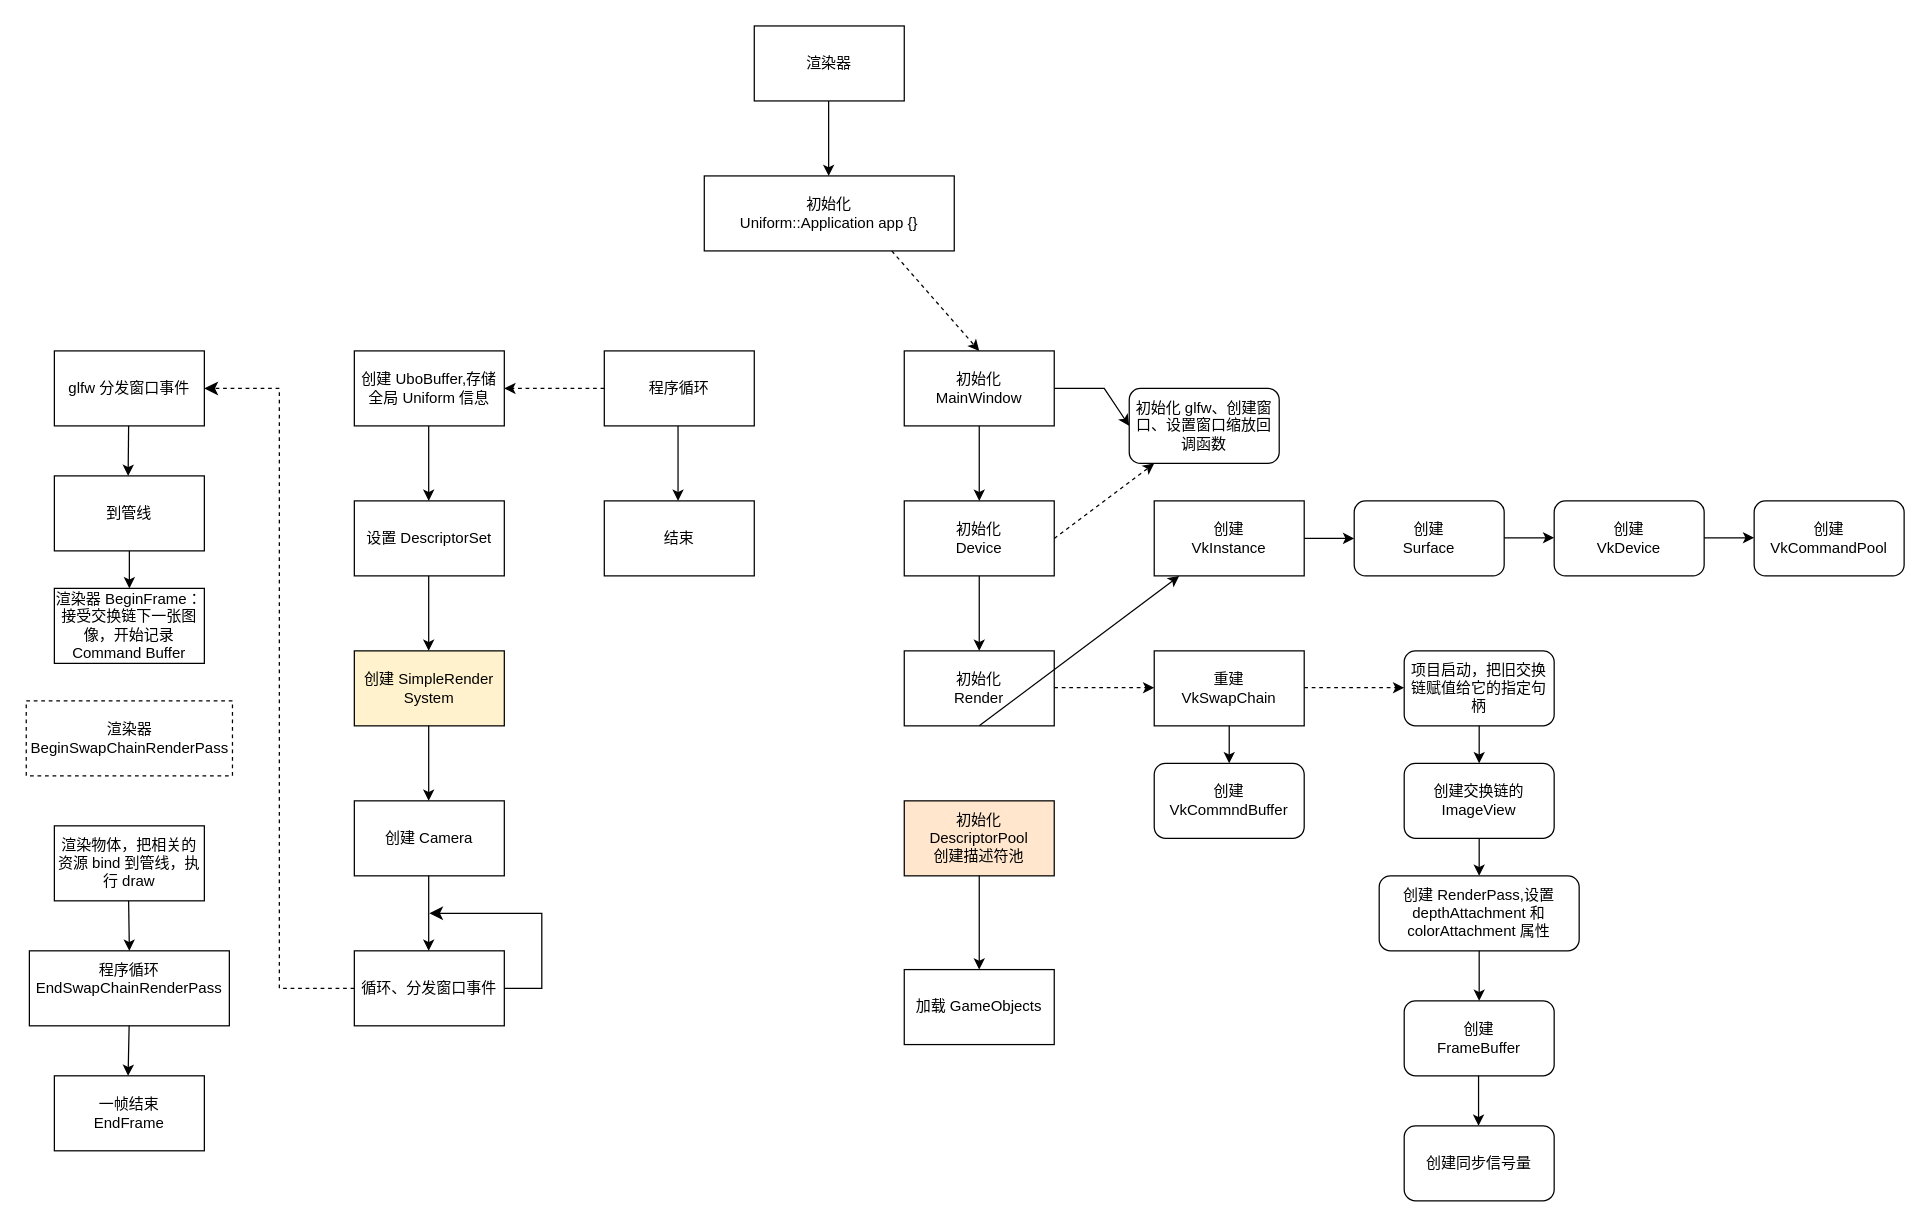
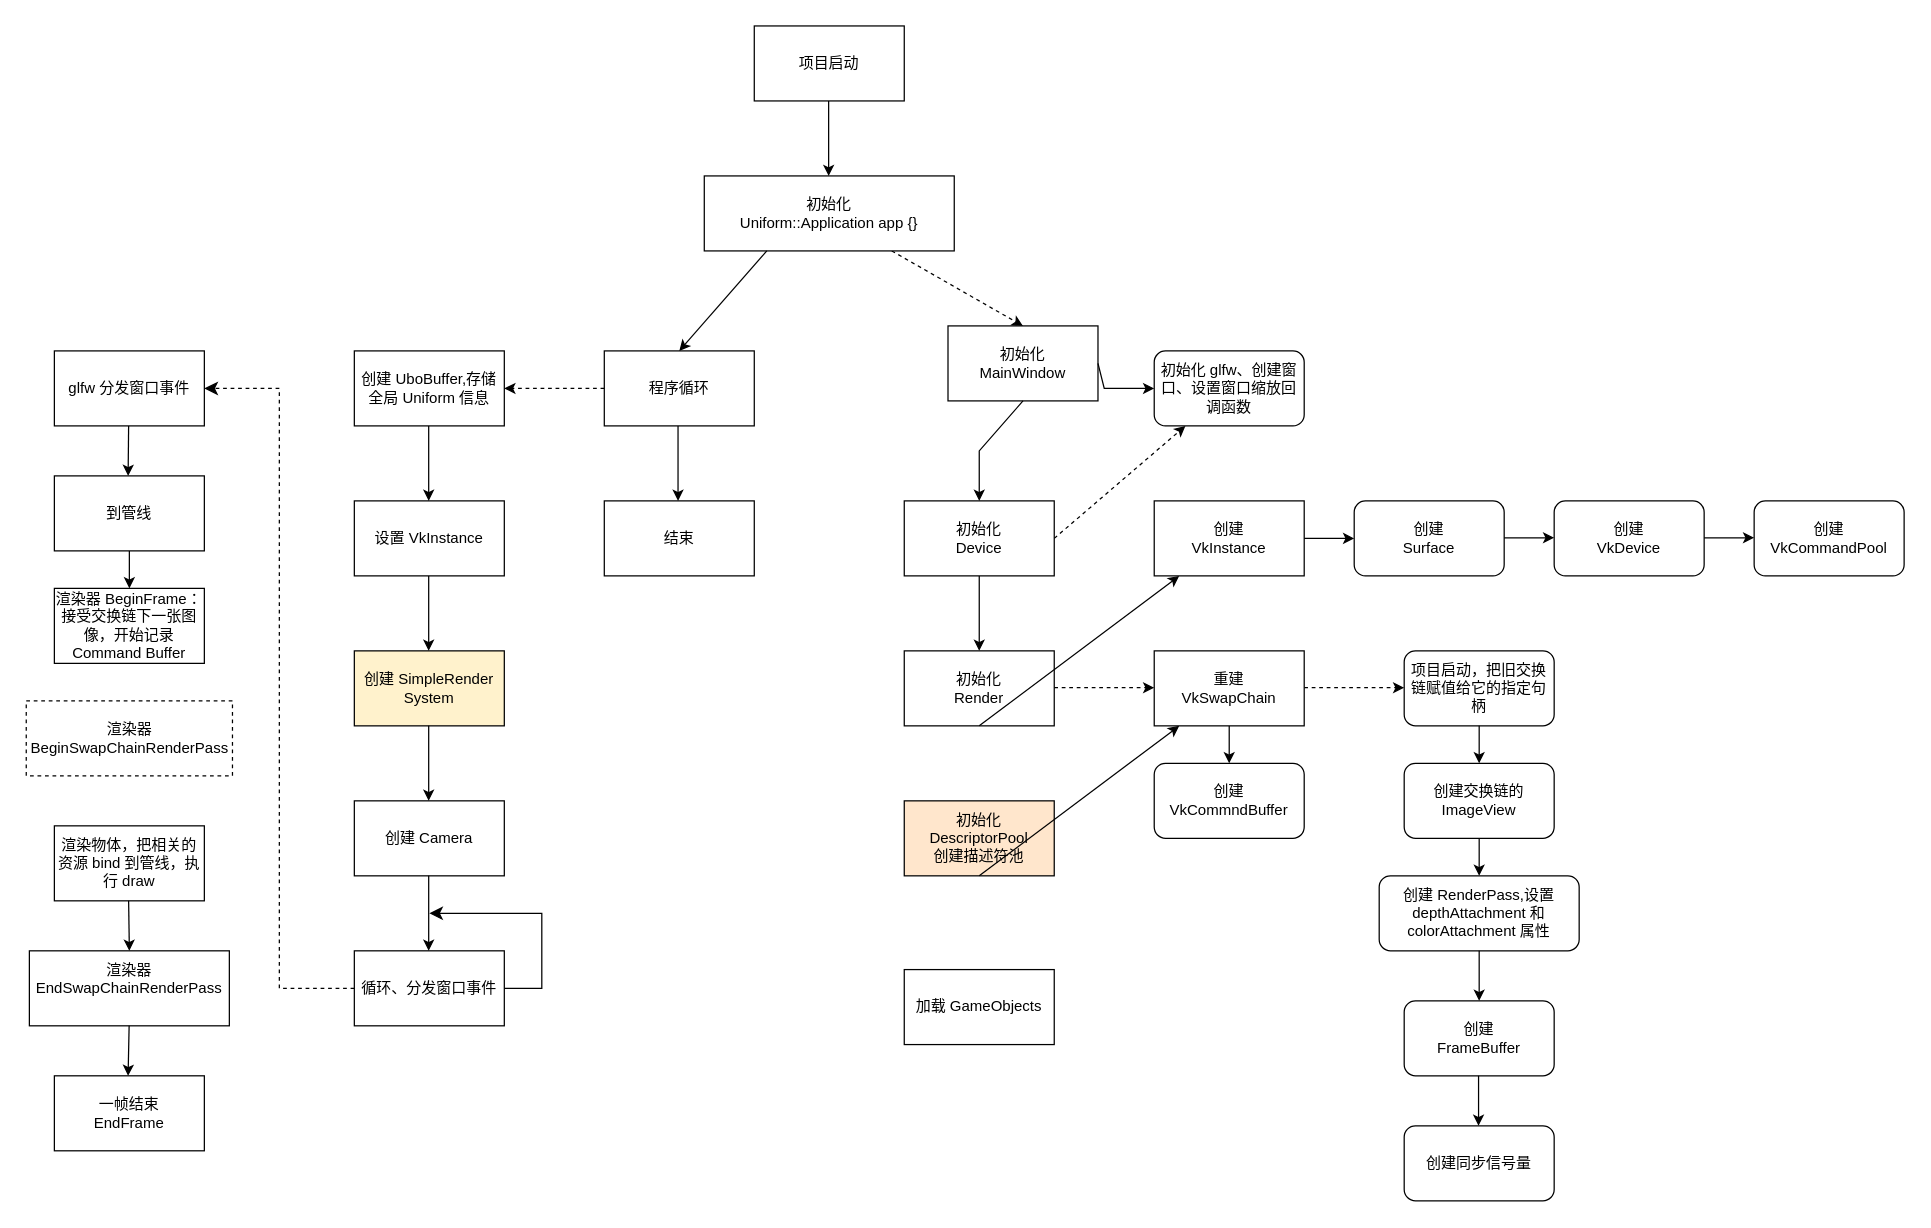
(829, 63) -> (829, 63)
none -> (726, 298)
(979, 388) -> (1023, 363)
(1204, 426) -> (1229, 388)
(429, 538) -> (429, 538)
(979, 918) -> (1076, 803)
(129, 988) -> (129, 988)
